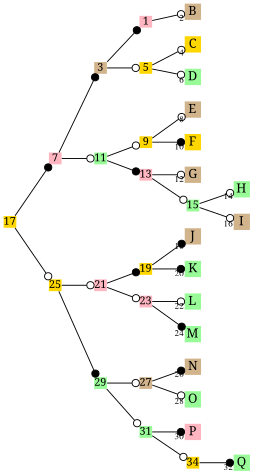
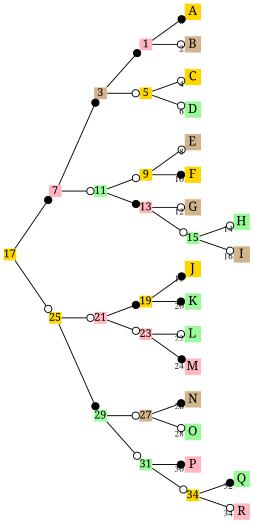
none -> (193, 12)
(193, 236) -> (193, 269)
(193, 334) -> (193, 367)
none -> (242, 512)
